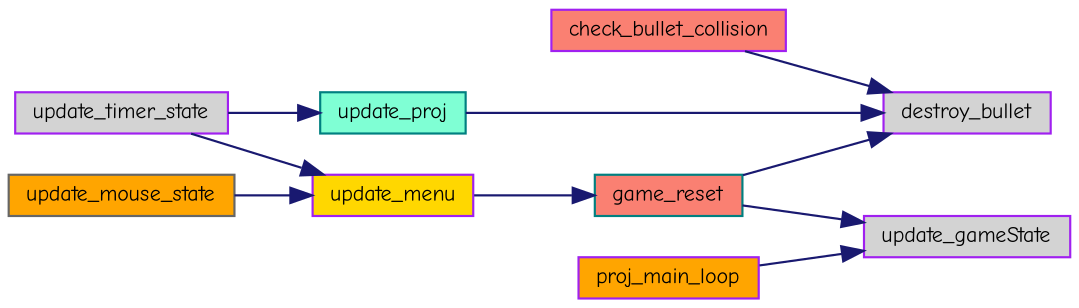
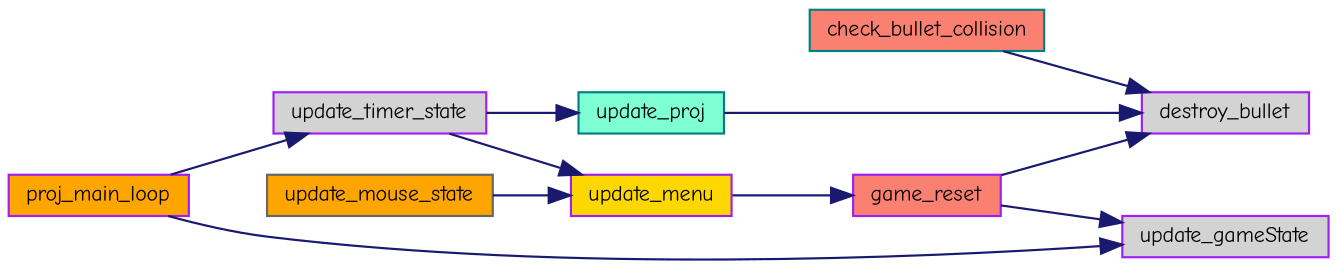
(669, 30) -> (927, 30)
none -> (229, 157)
(669, 195) -> (927, 195)
